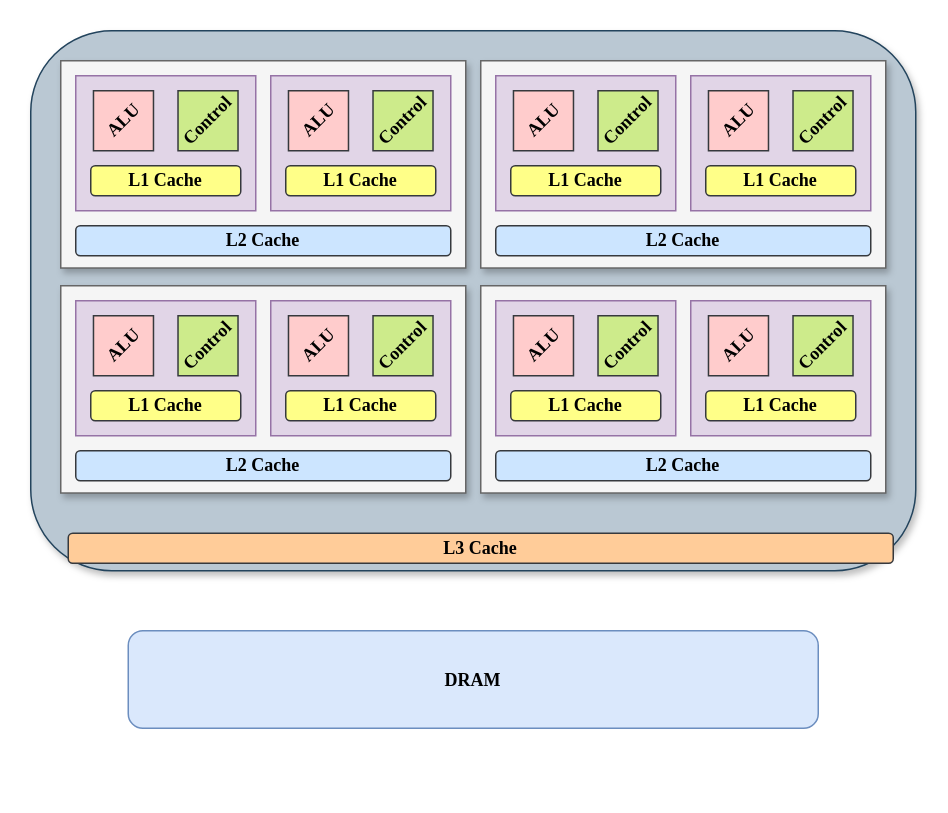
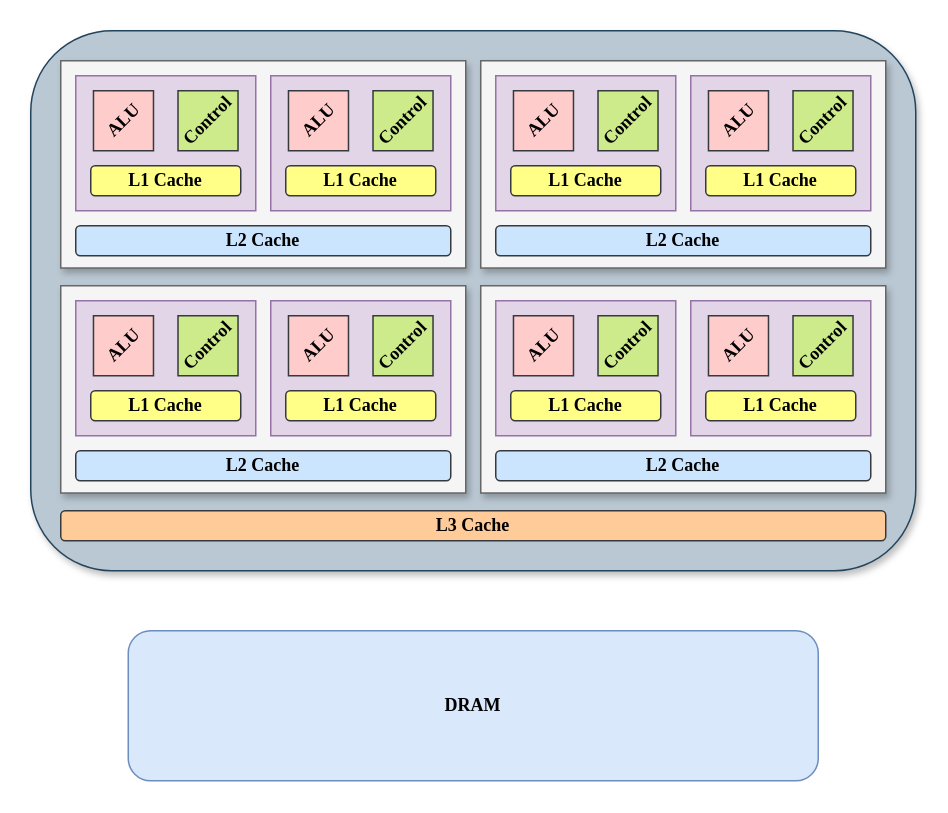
(481, 548) -> (473, 526)
(473, 680) -> (473, 706)
